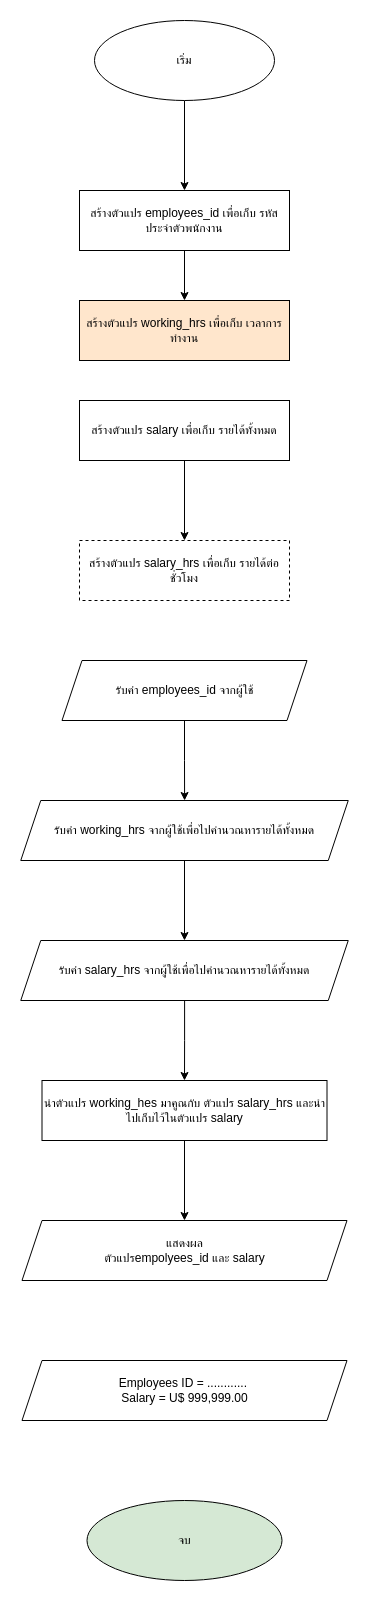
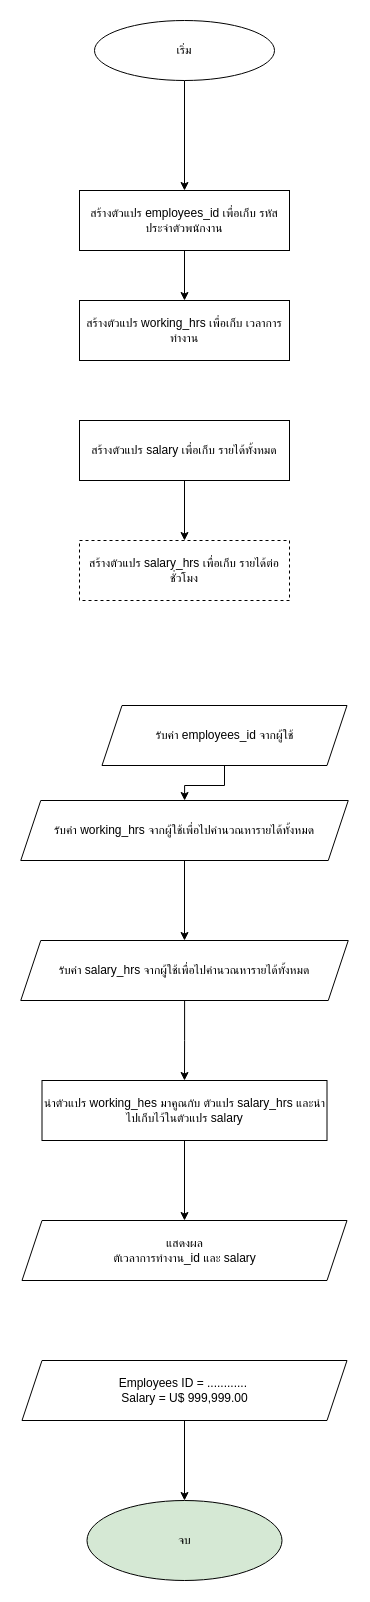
(185, 61) -> (185, 51)
(185, 331) -> (185, 331)
(185, 431) -> (185, 451)
(185, 691) -> (225, 736)
(185, 1251) -> (185, 1251)
none -> (185, 1457)
